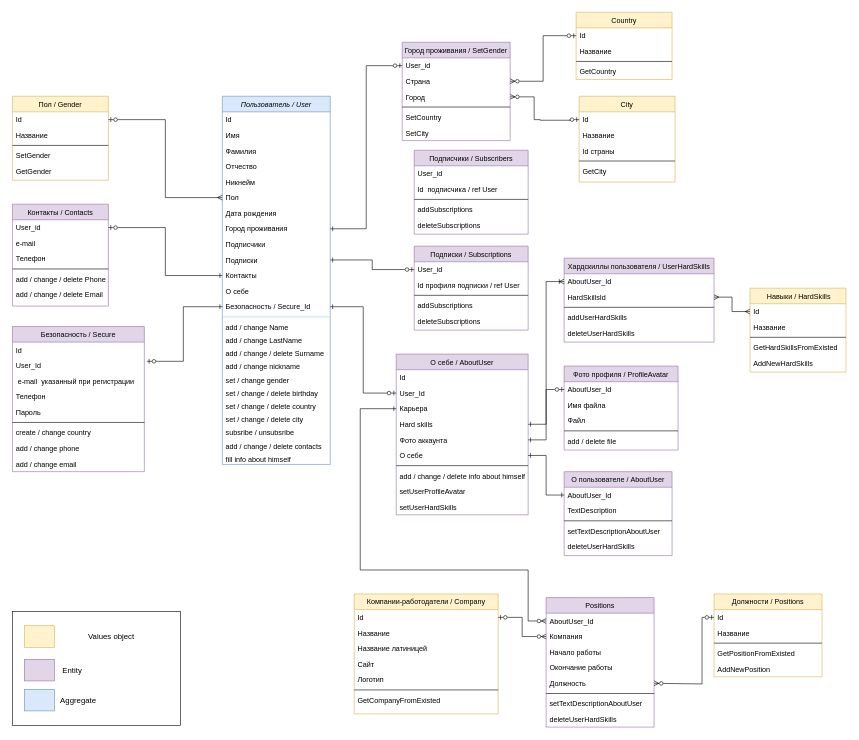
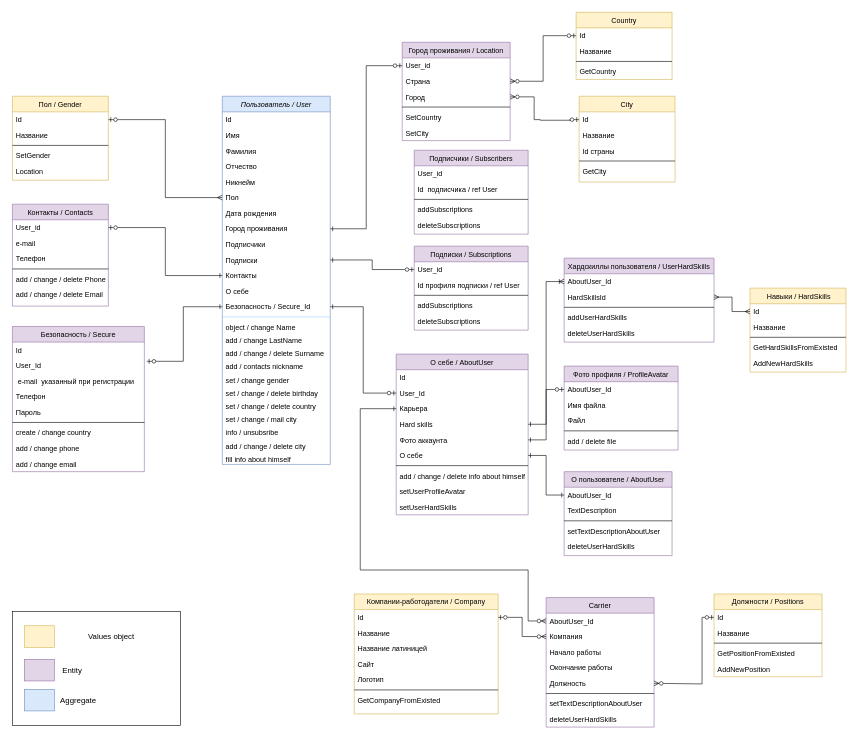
(456, 50) -> (456, 50)
(34, 172) -> (31, 172)
(257, 328) -> (263, 328)
(264, 367) -> (268, 367)
(271, 420) -> (266, 420)
(264, 433) -> (256, 433)
(280, 446) -> (271, 446)
(600, 606) -> (600, 606)
